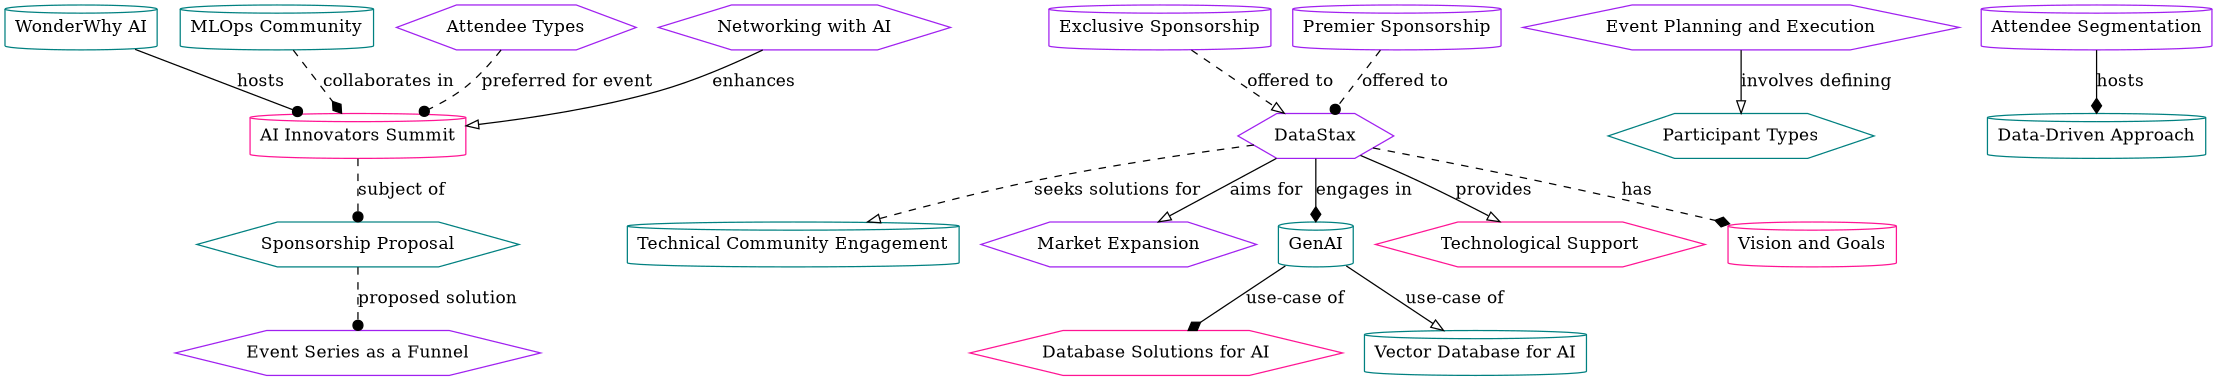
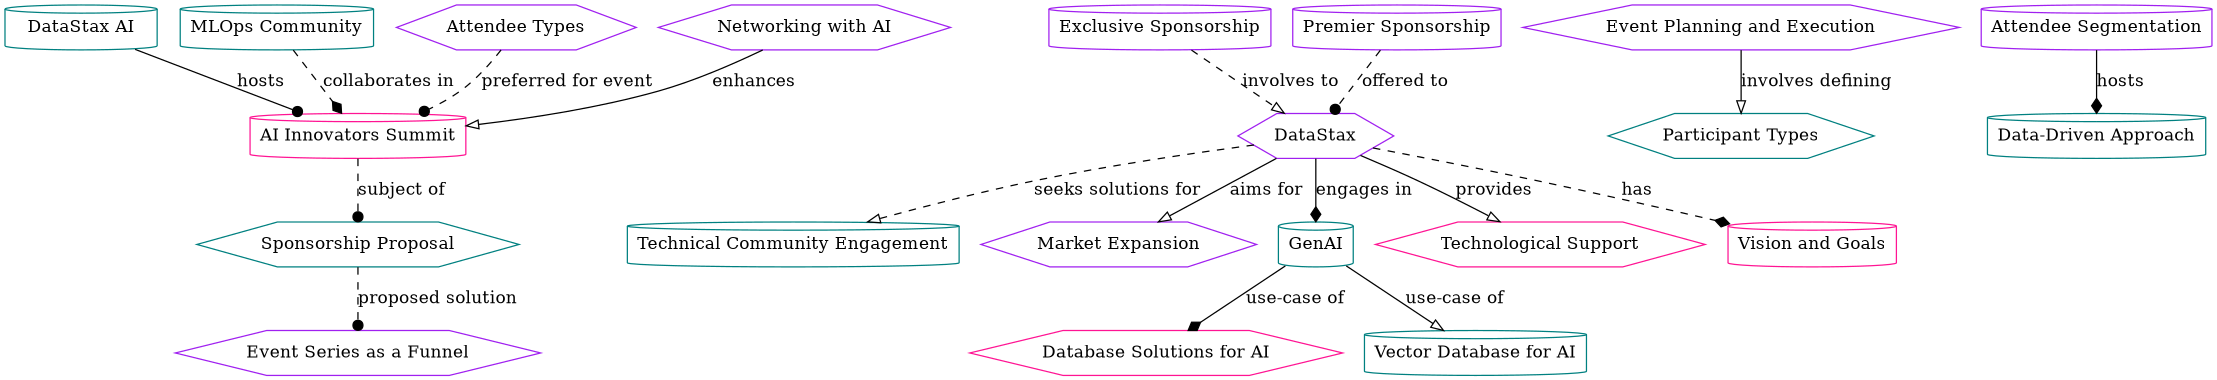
(81, 27) -> (81, 27)
(1291, 82) -> (1291, 82)
